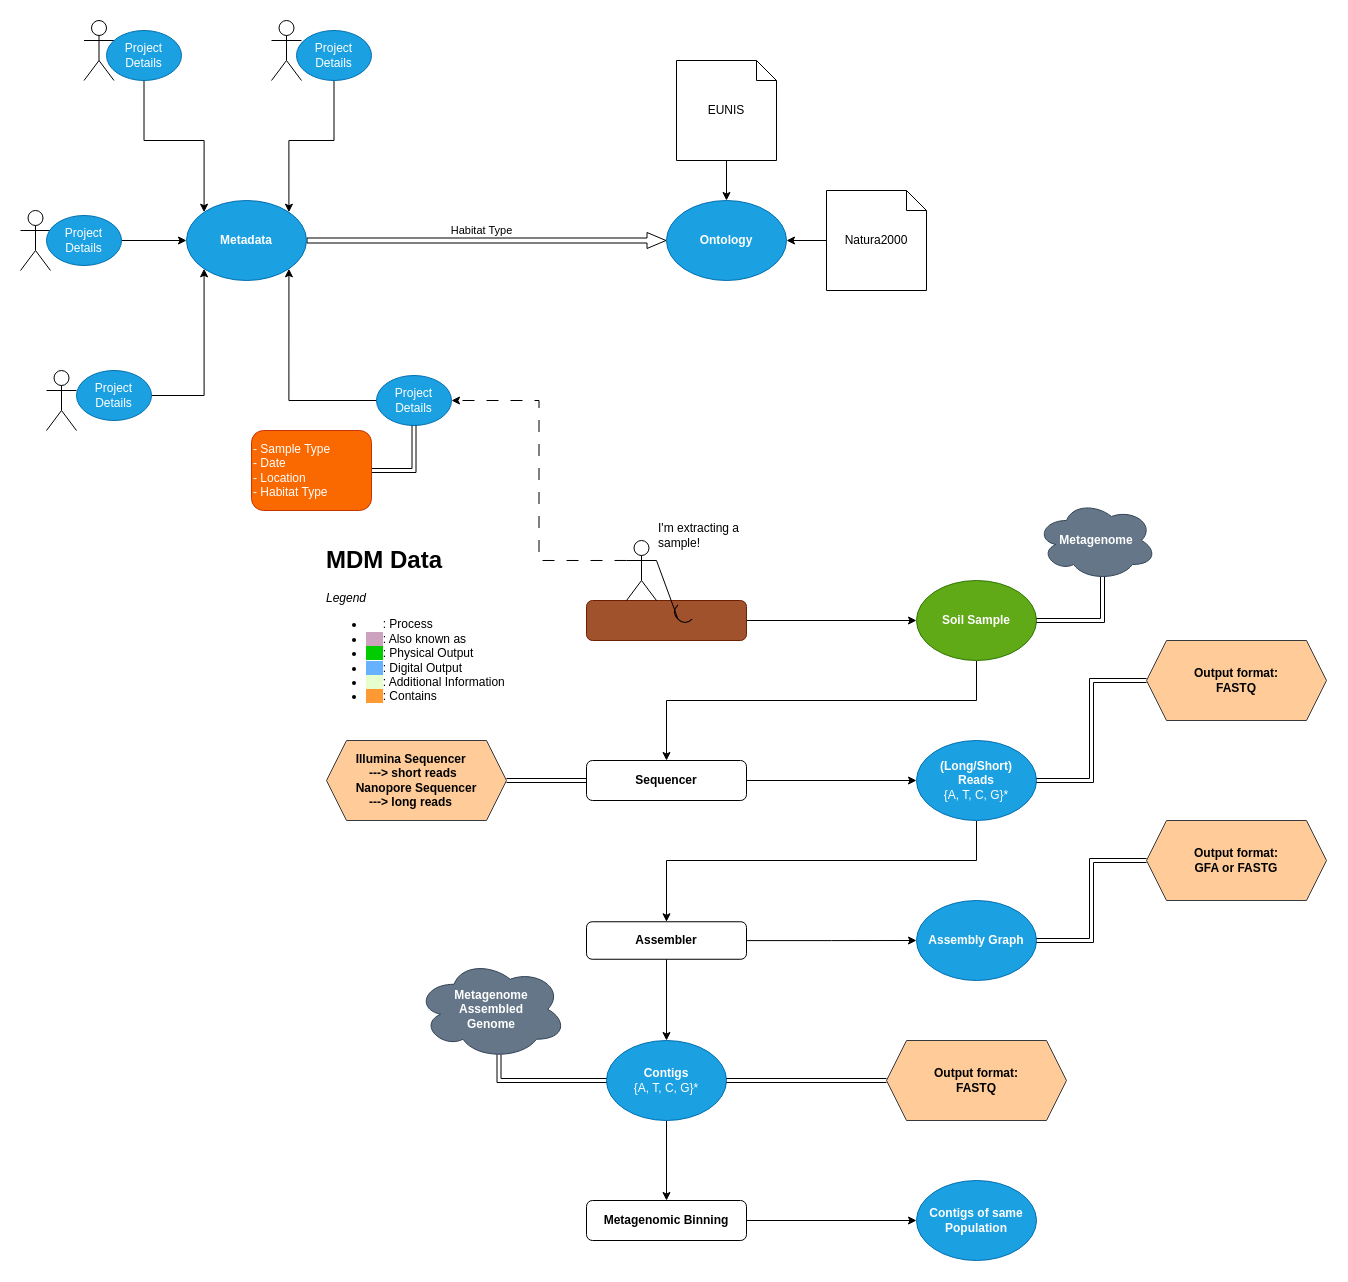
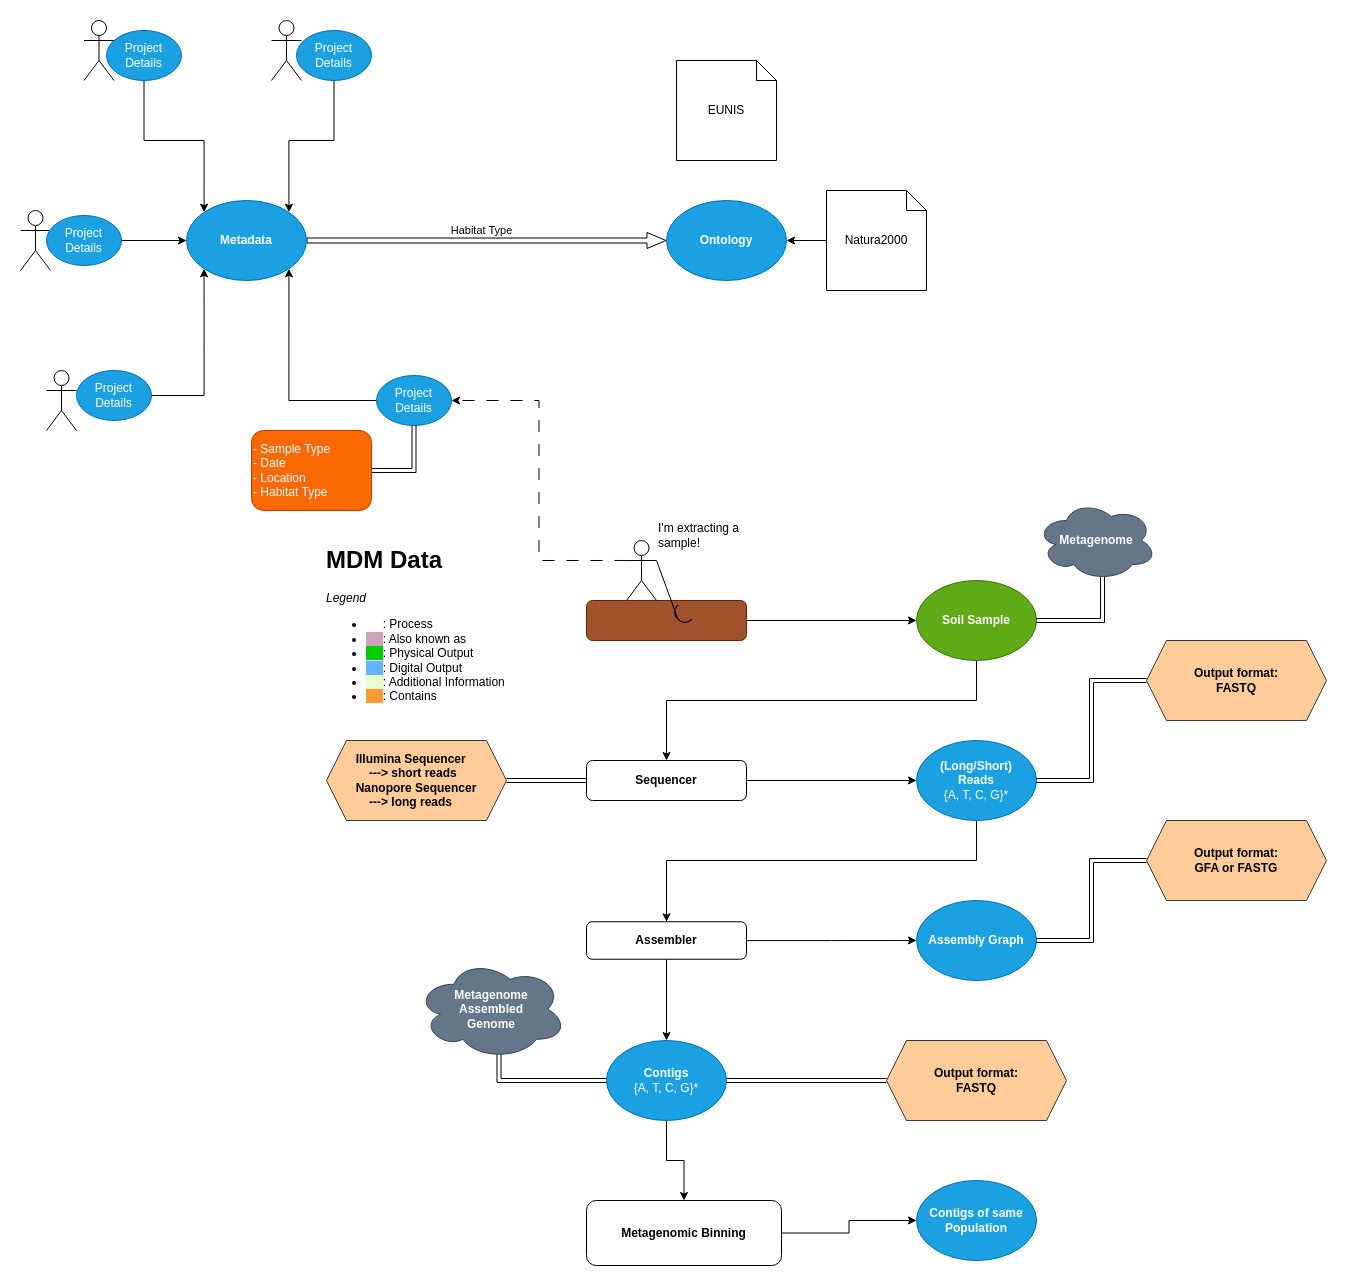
(727, 177) -> none
(667, 1221) -> (684, 1233)
